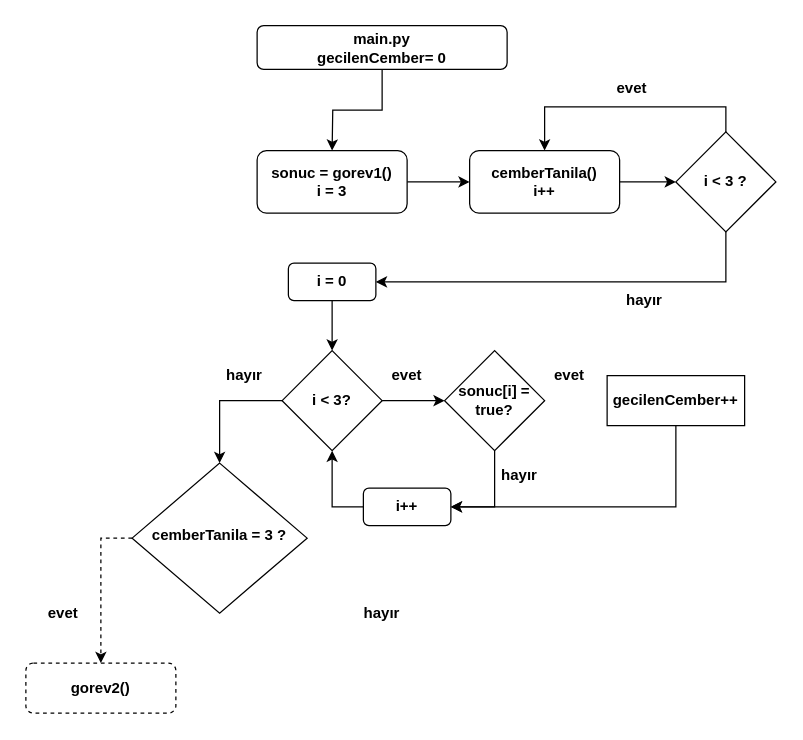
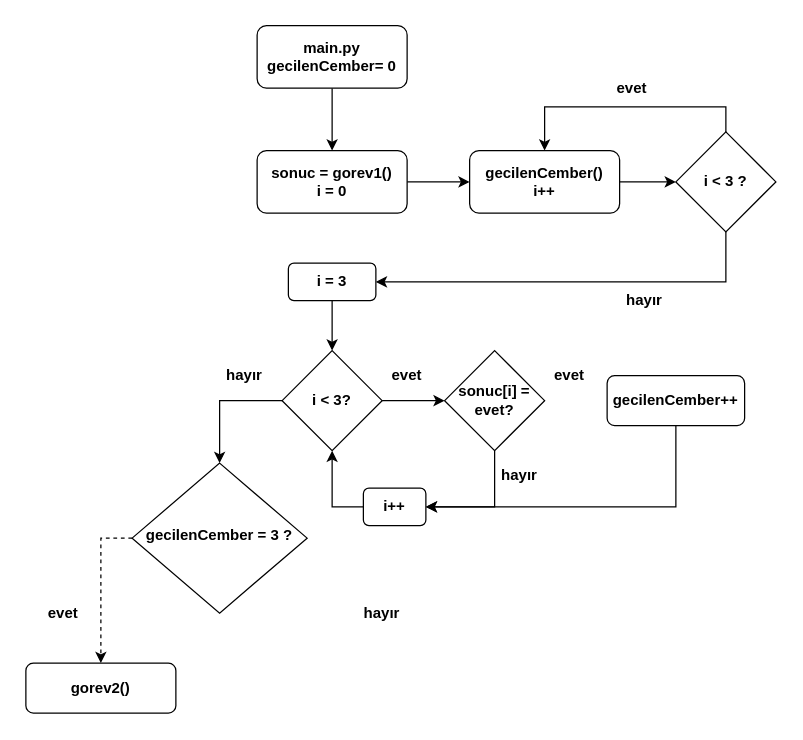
(382, 48) -> (332, 57)
(332, 182) -> (332, 182)
(544, 182) -> (544, 182)
(332, 282) -> (332, 282)
(494, 401) -> (494, 401)
(676, 401) -> (676, 401)
(407, 507) -> (394, 507)
(219, 536) -> (219, 536)
(101, 688) -> (101, 688)
